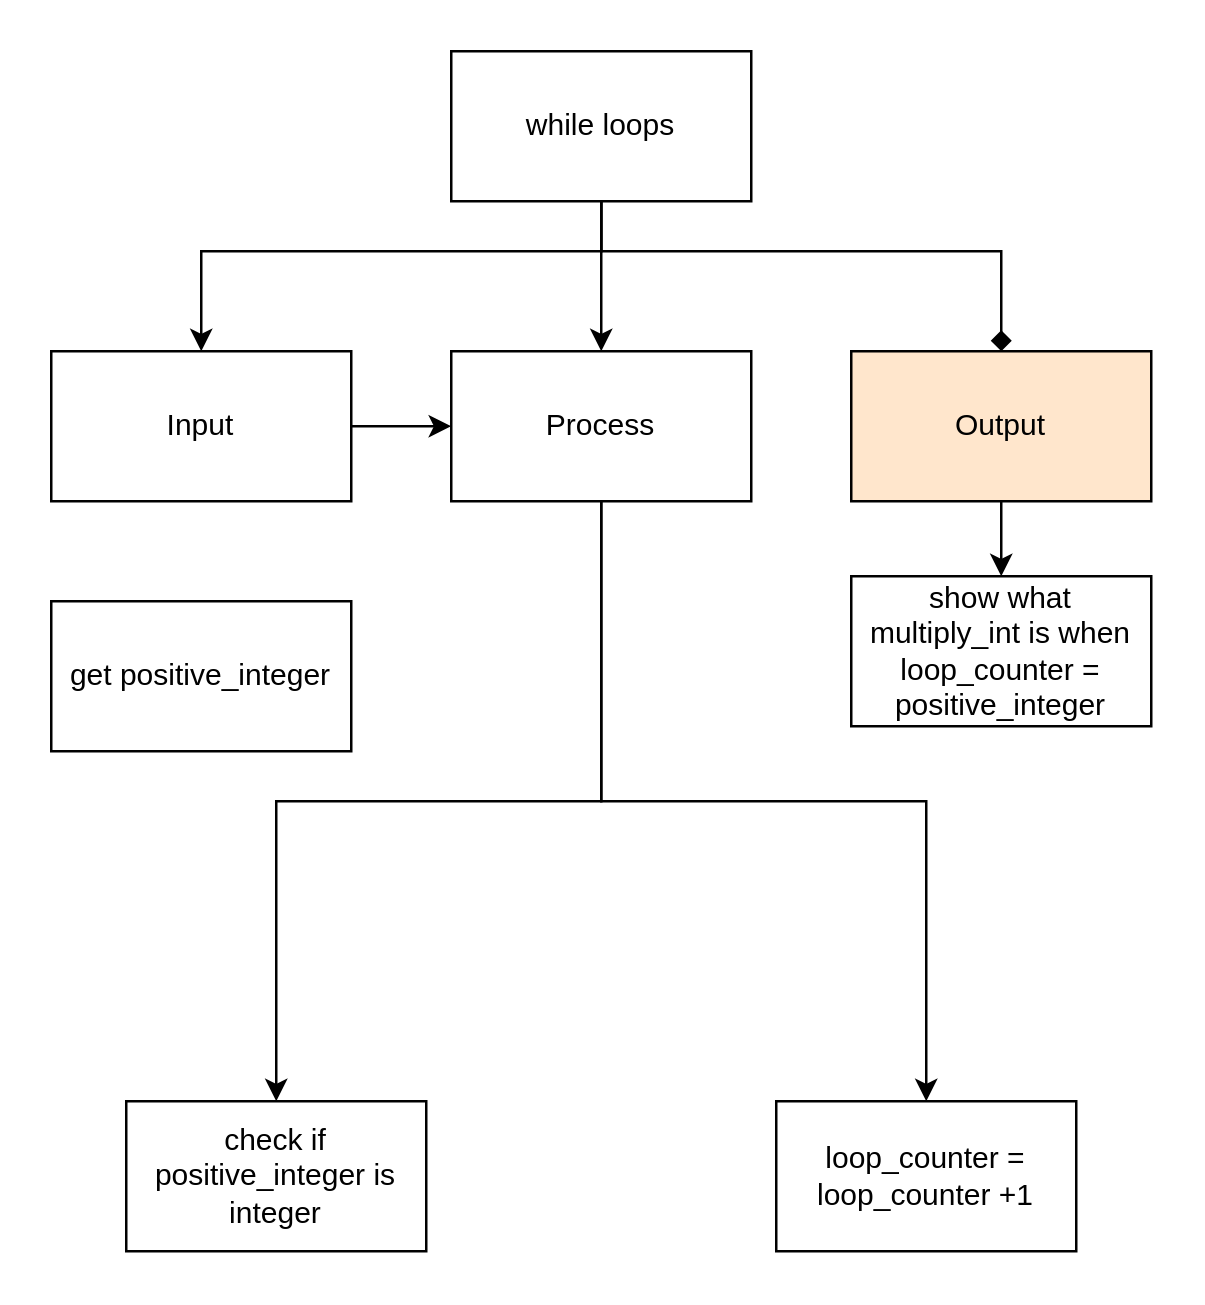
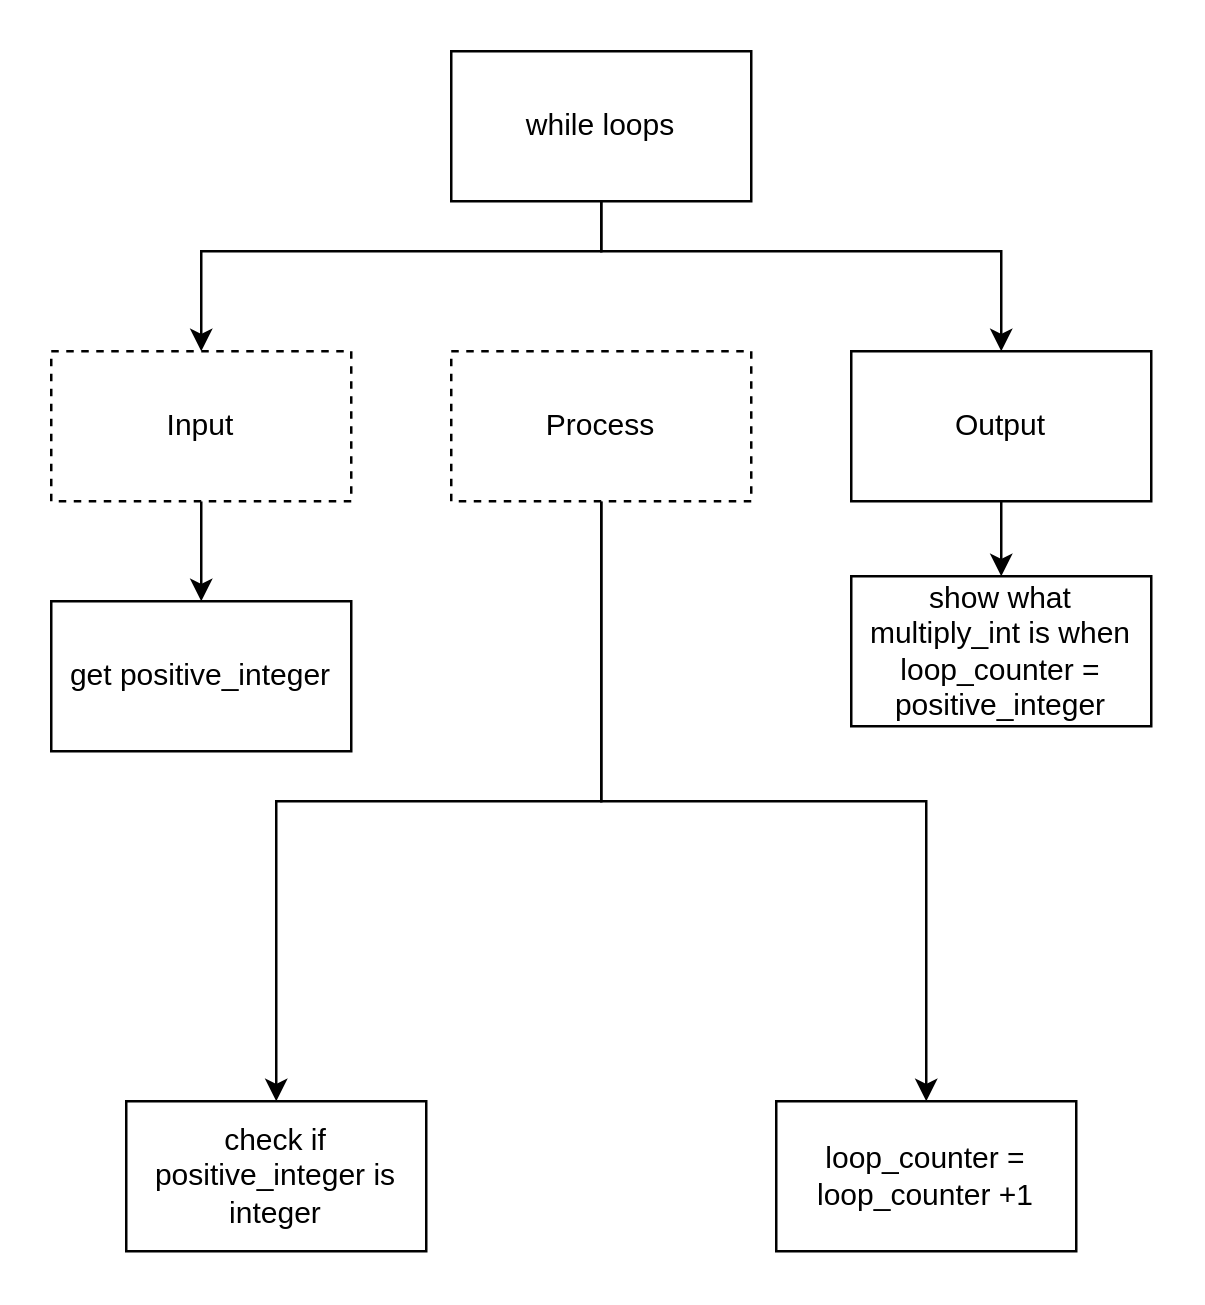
(601, 295) -> none
(1001, 331) -> (1001, 332)
(201, 426) -> (201, 426)
(393, 426) -> (201, 543)
(601, 426) -> (601, 426)
(1001, 426) -> (1001, 426)
